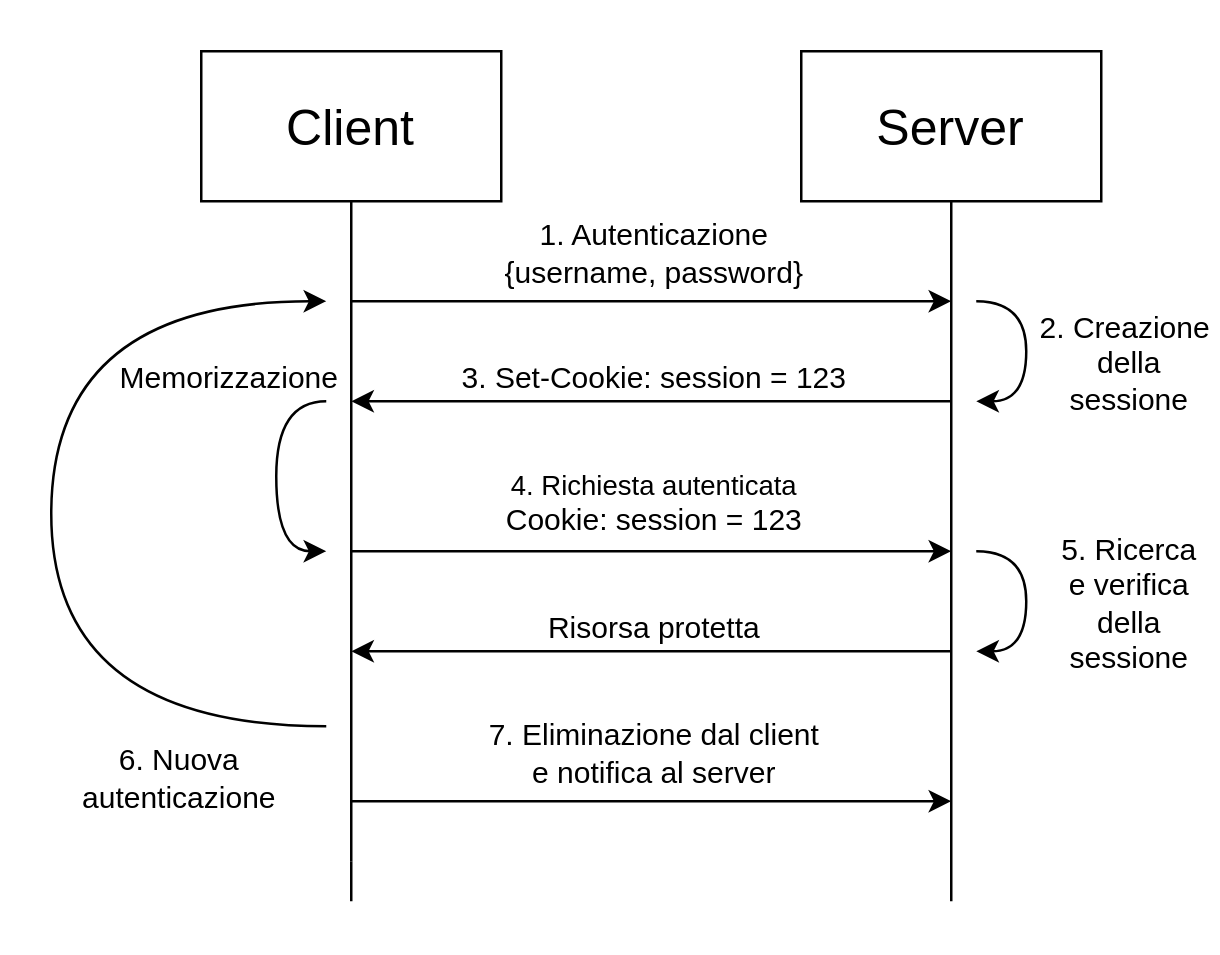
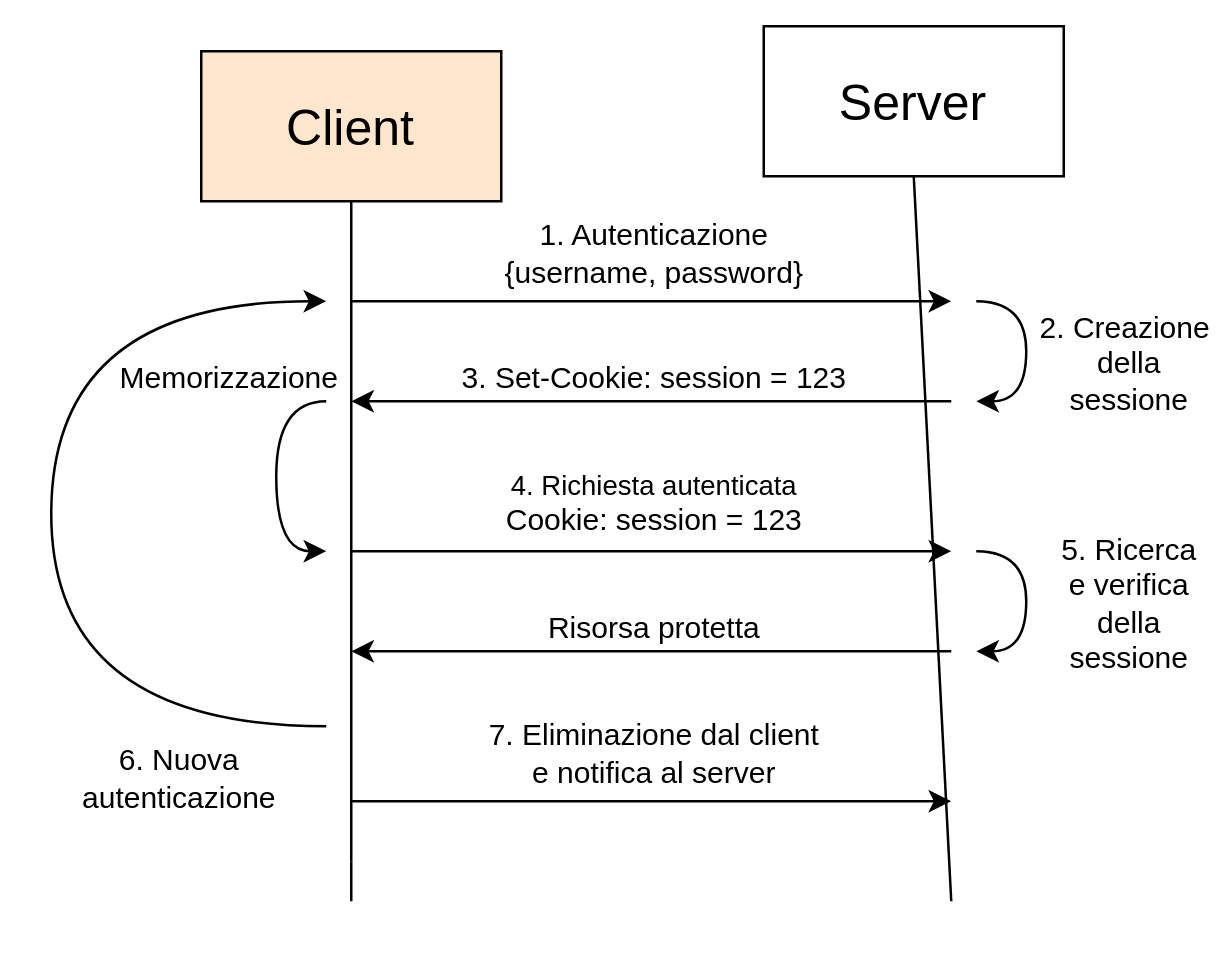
(351, 126) -> (351, 126)
(951, 126) -> (914, 101)
